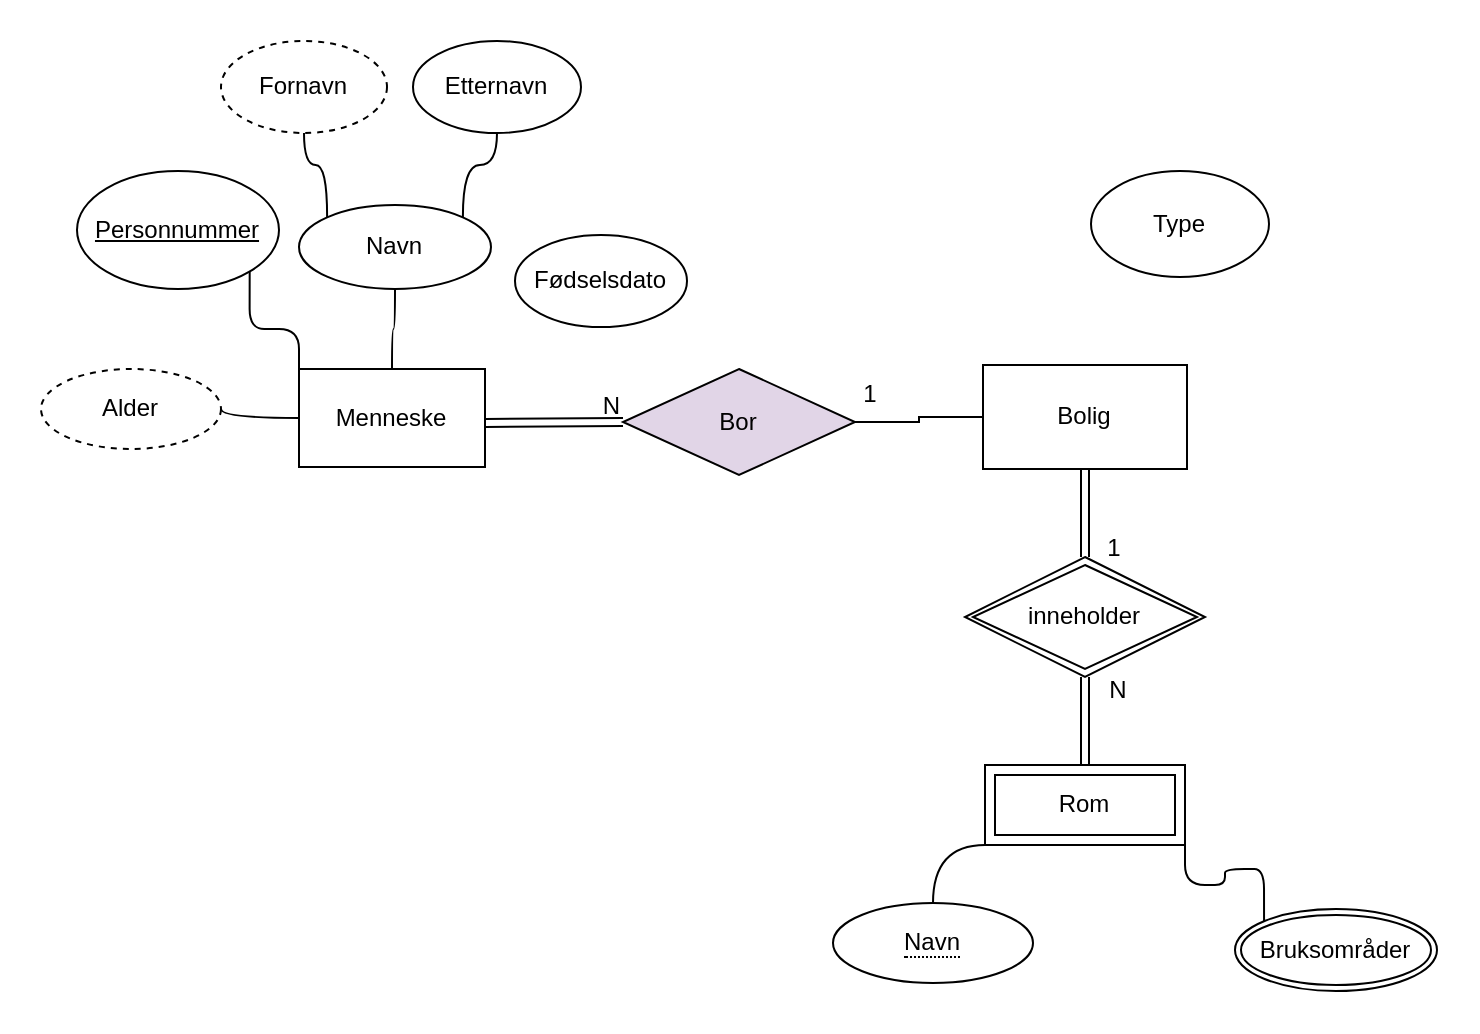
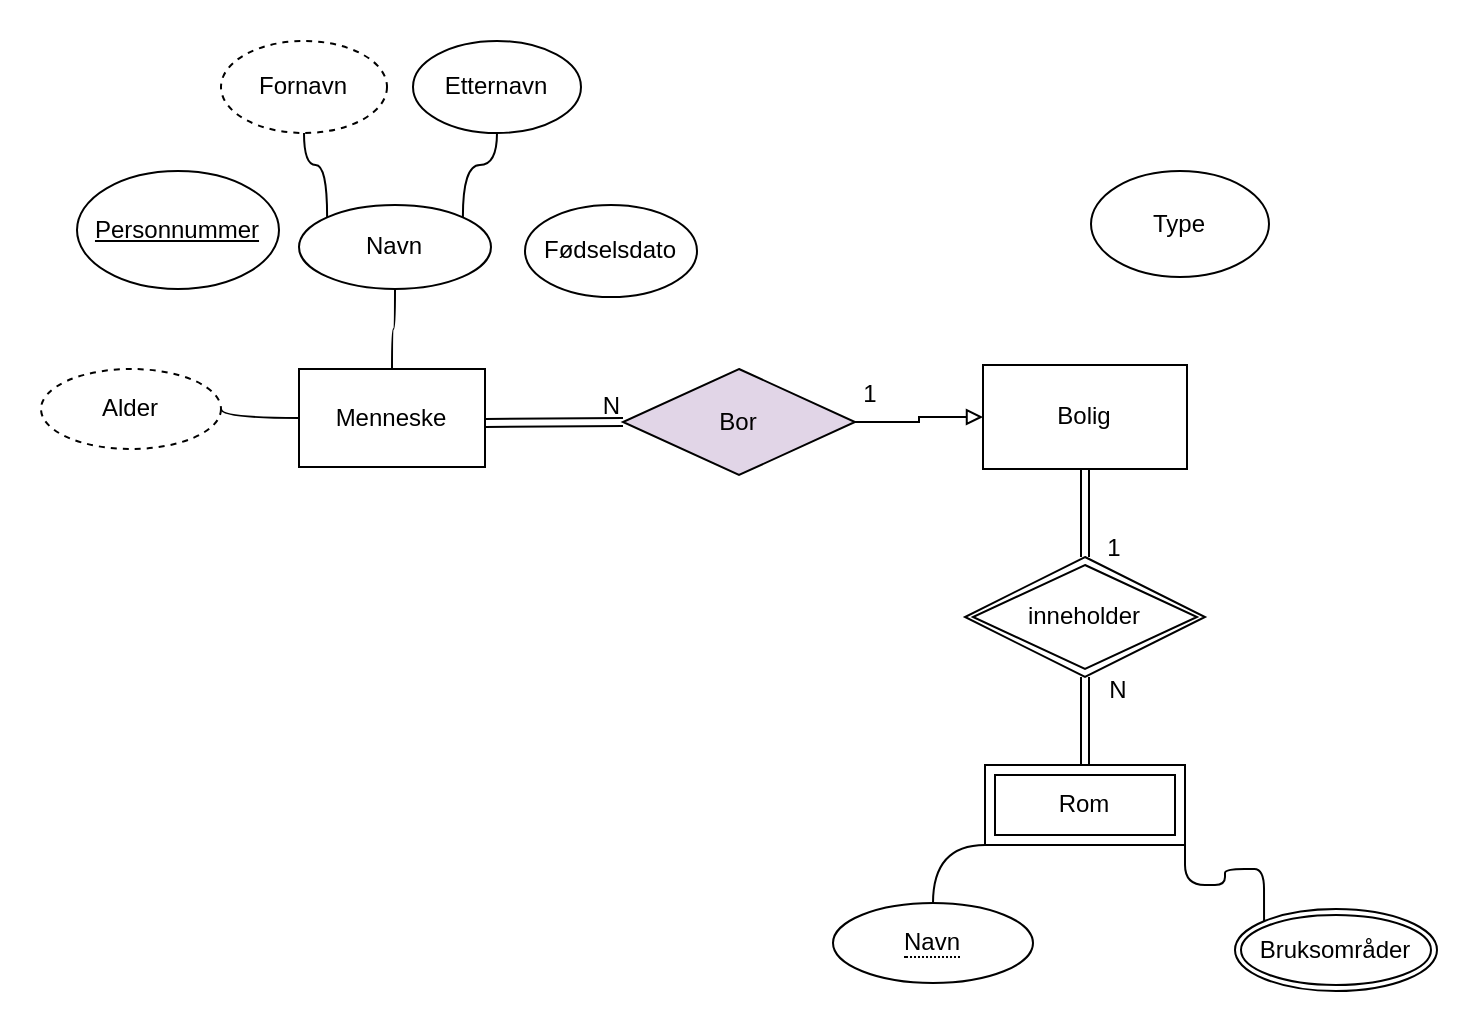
(601, 281) -> (611, 251)
(264, 329) -> none
(972, 417) -> (965, 417)
